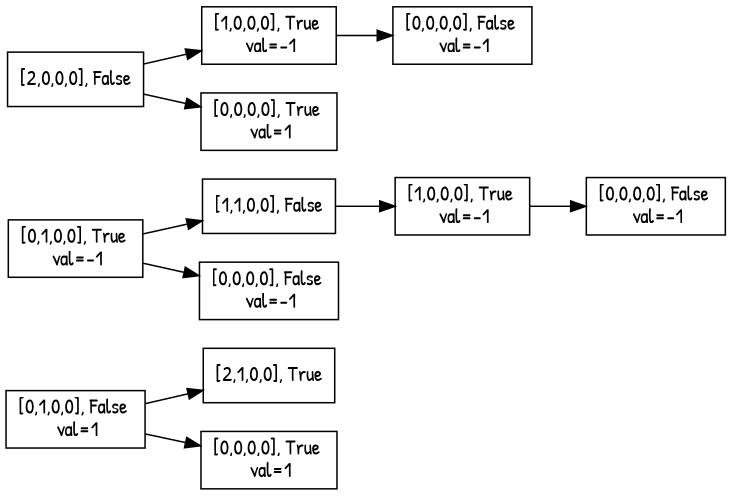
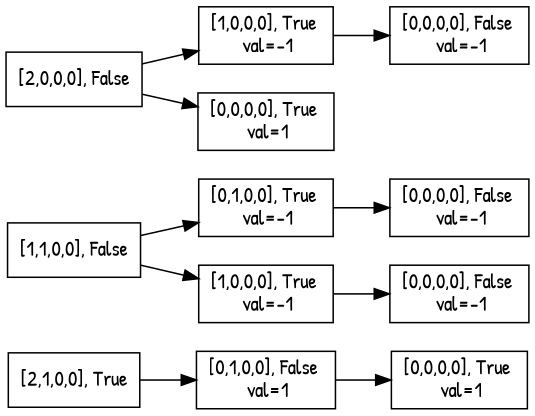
(165, 229) -> (162, 231)
(167, 399) -> (161, 380)
